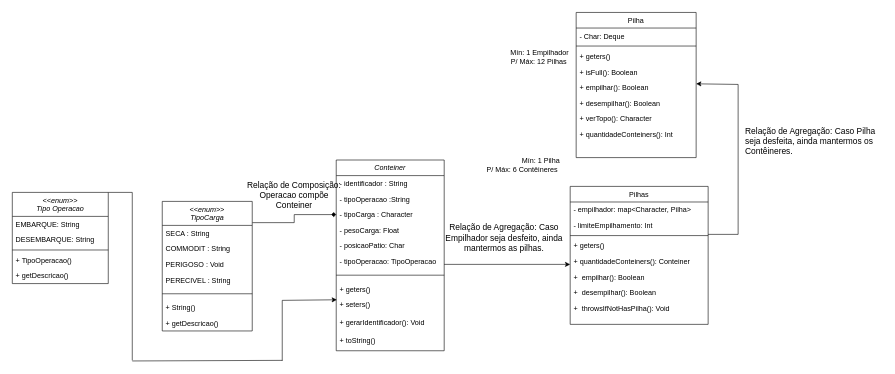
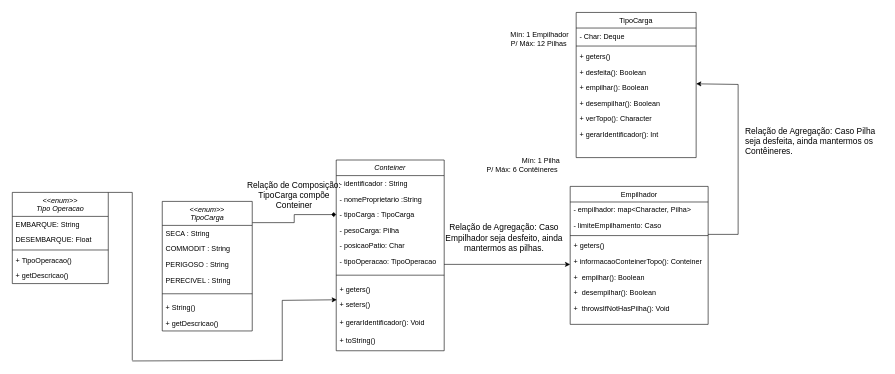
(636, 20) -> (636, 20)
(528, 57) -> (528, 39)
(611, 72) -> (617, 72)
(633, 134) -> (629, 134)
(639, 194) -> (639, 194)
(294, 195) -> (294, 195)
(379, 199) -> (386, 199)
(381, 215) -> (380, 215)
(617, 226) -> (619, 226)
(372, 230) -> (371, 230)
(51, 240) -> (49, 240)
(639, 262) -> (645, 262)
(192, 265) -> (196, 265)
